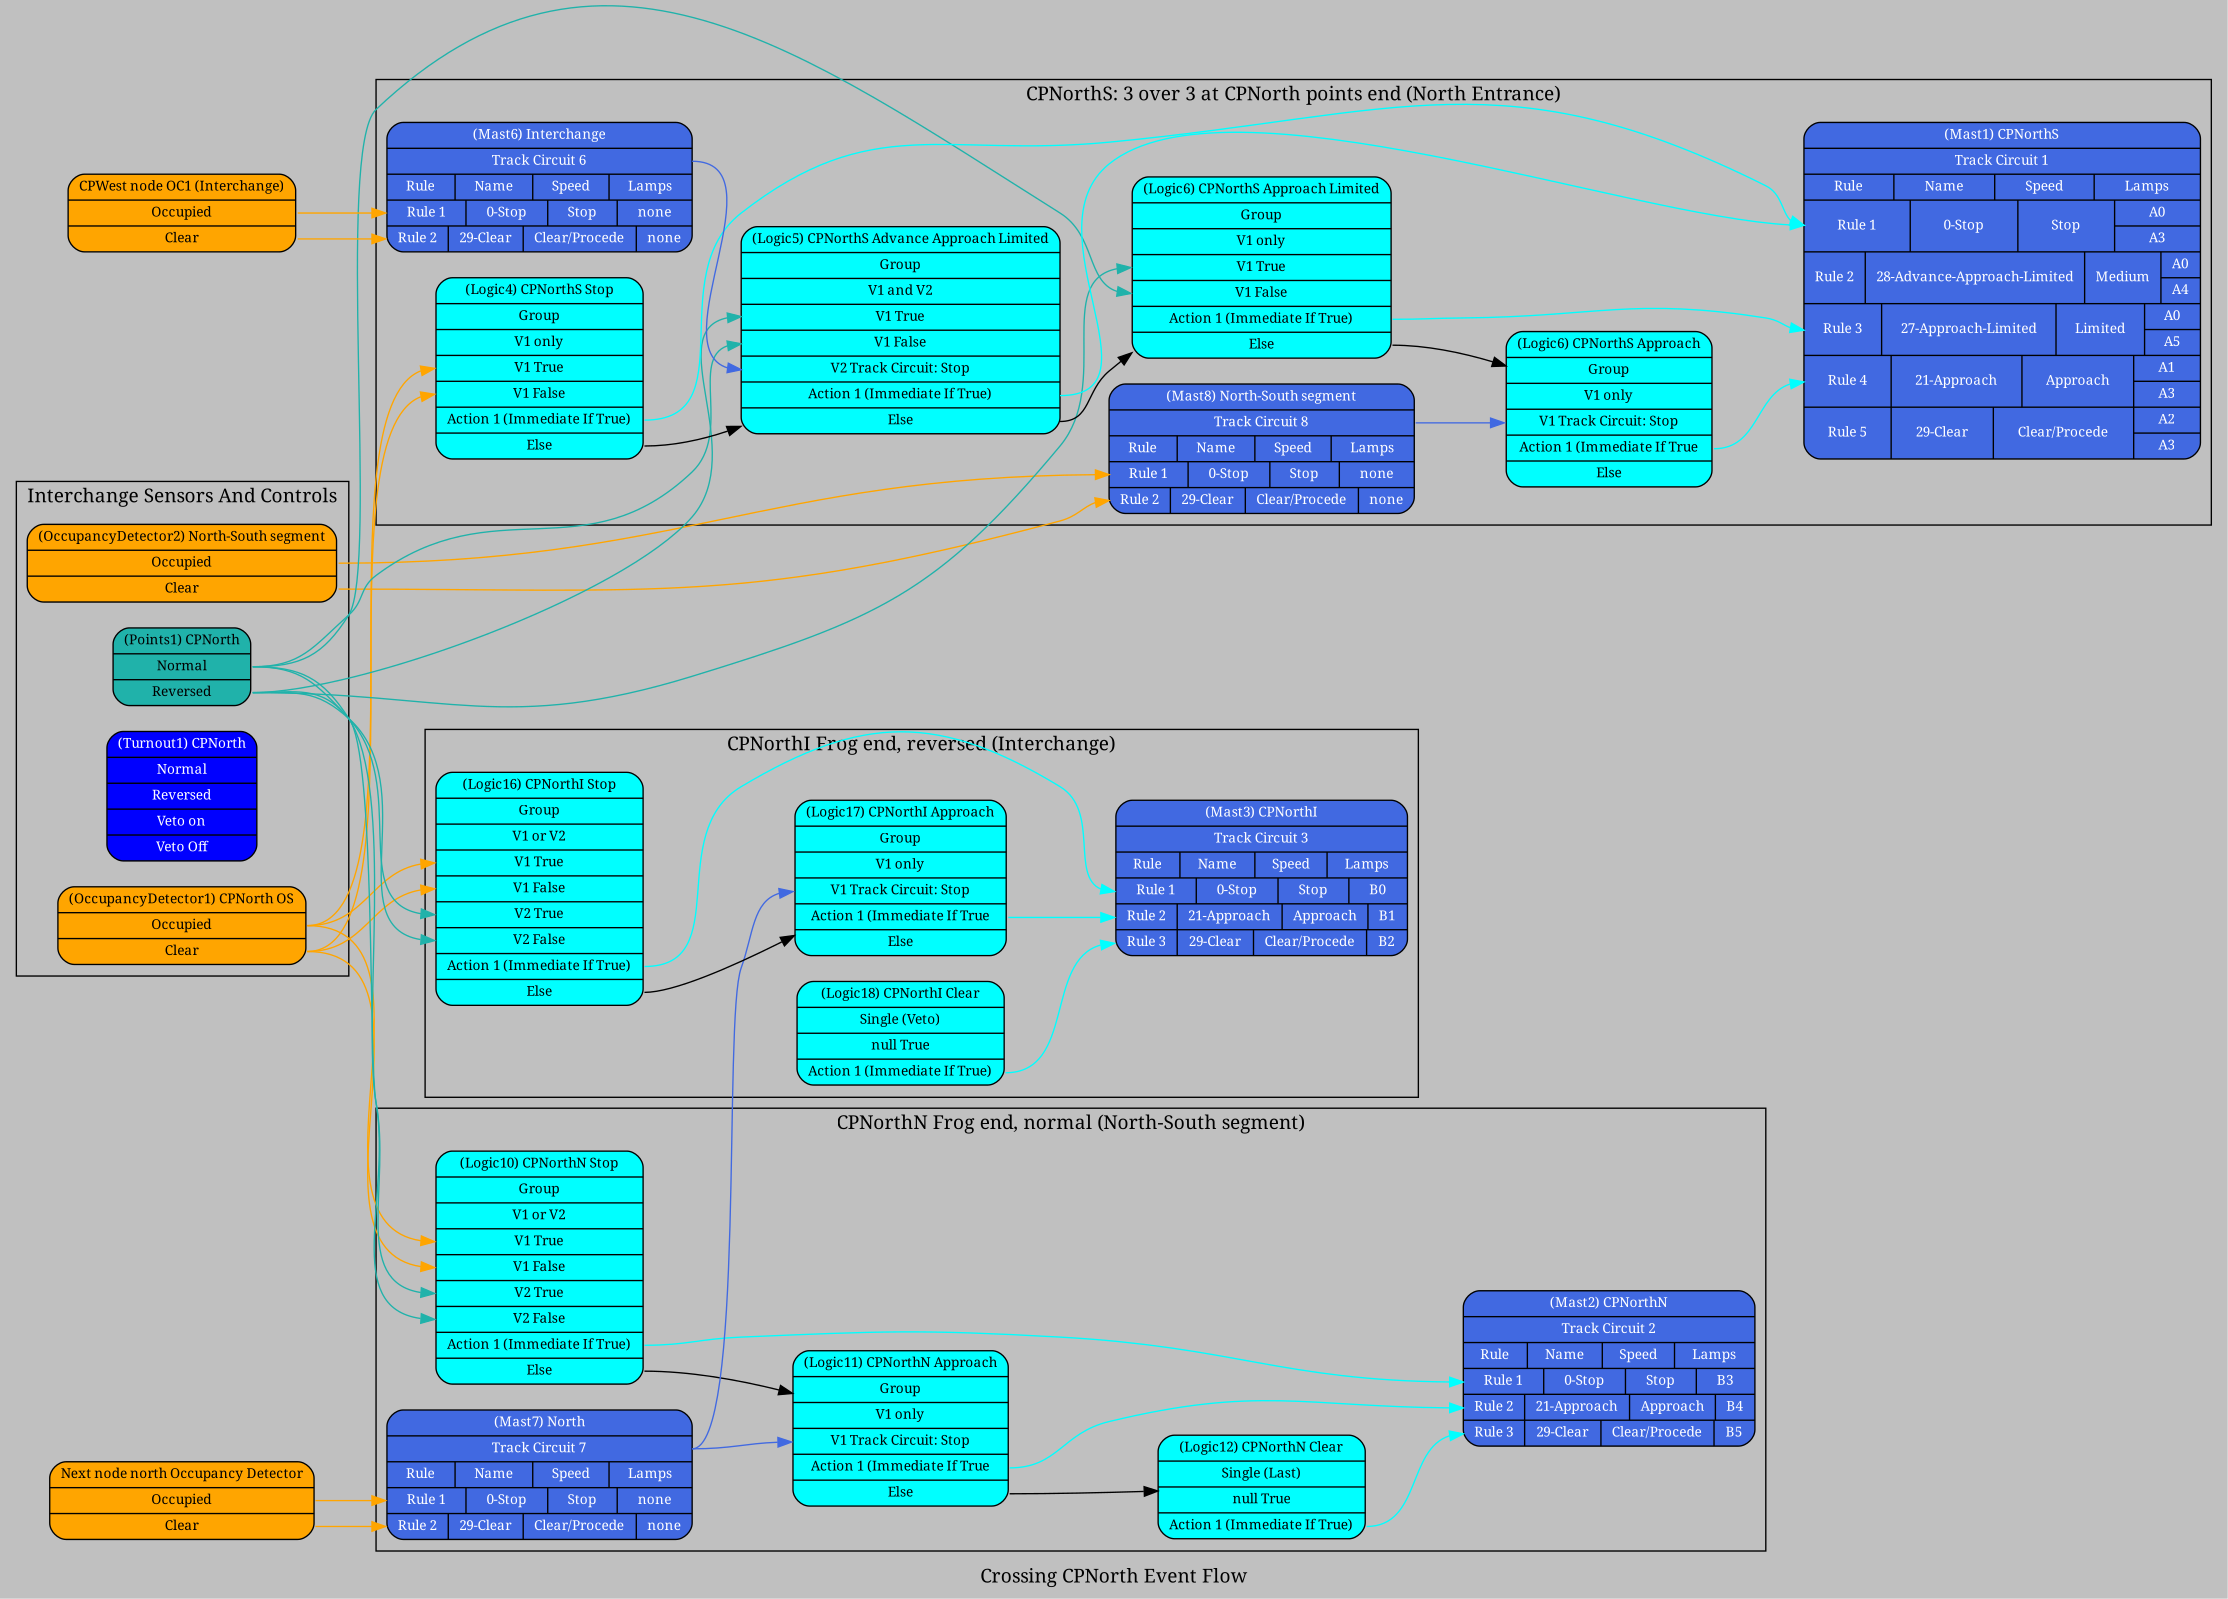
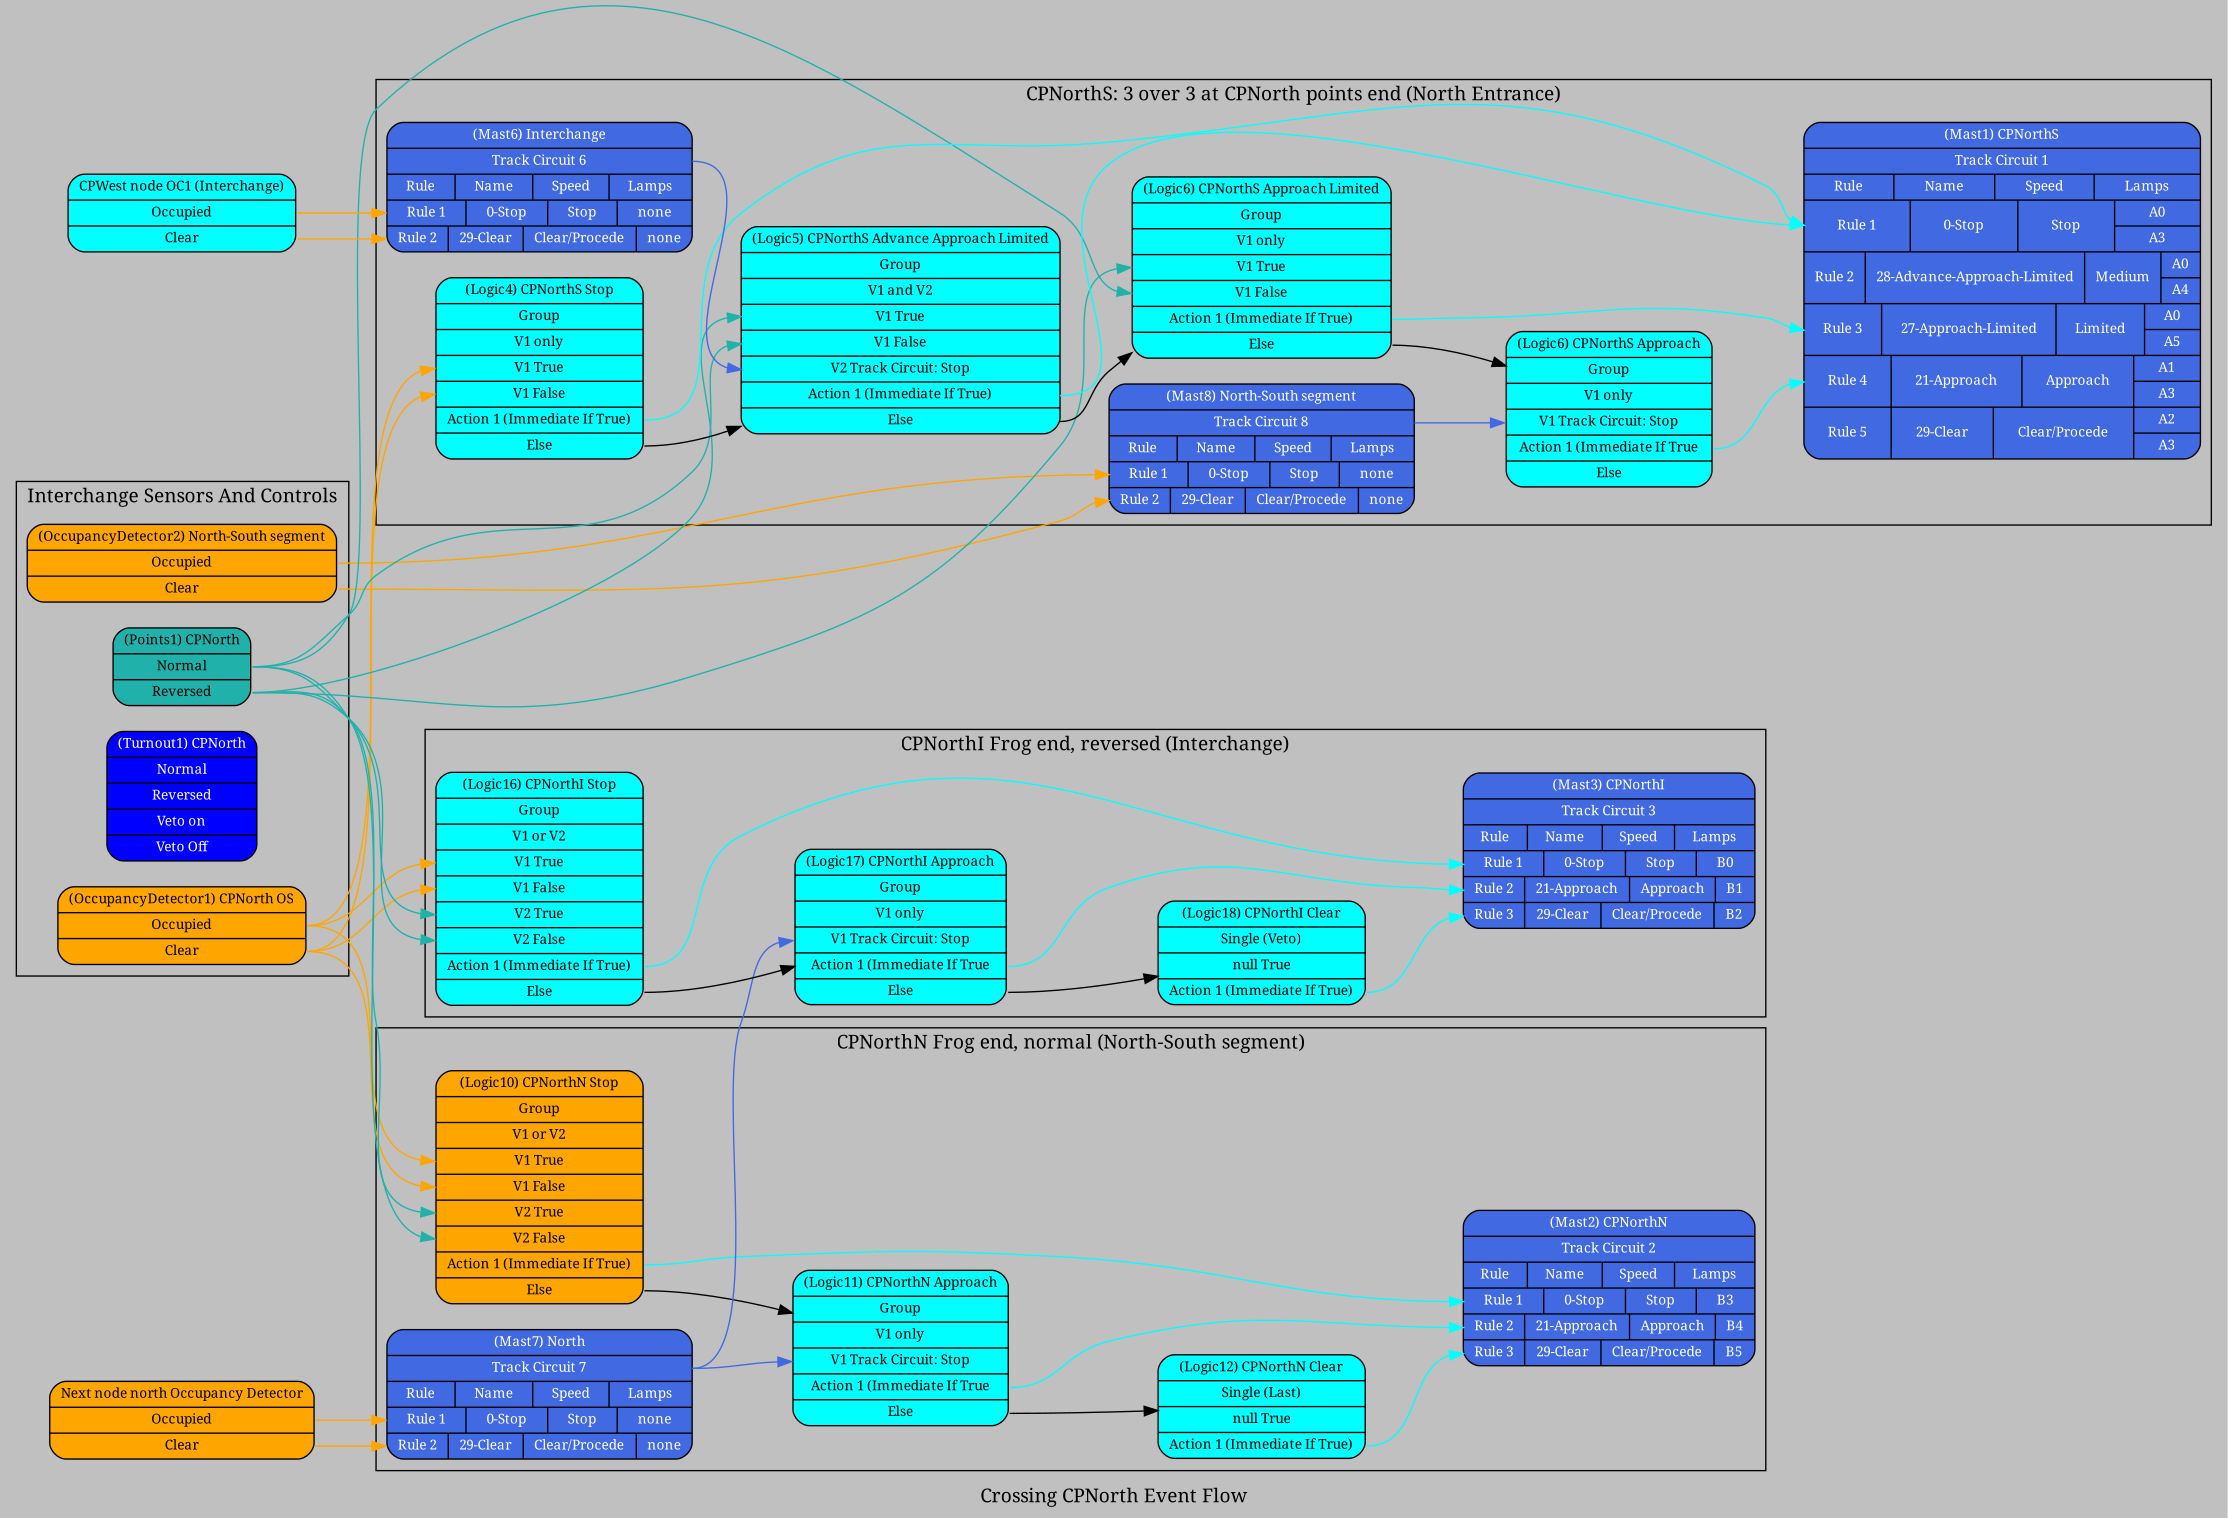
(182, 213) -> (182, 213)
none -> (1077, 988)
(540, 1268) -> (540, 1187)
